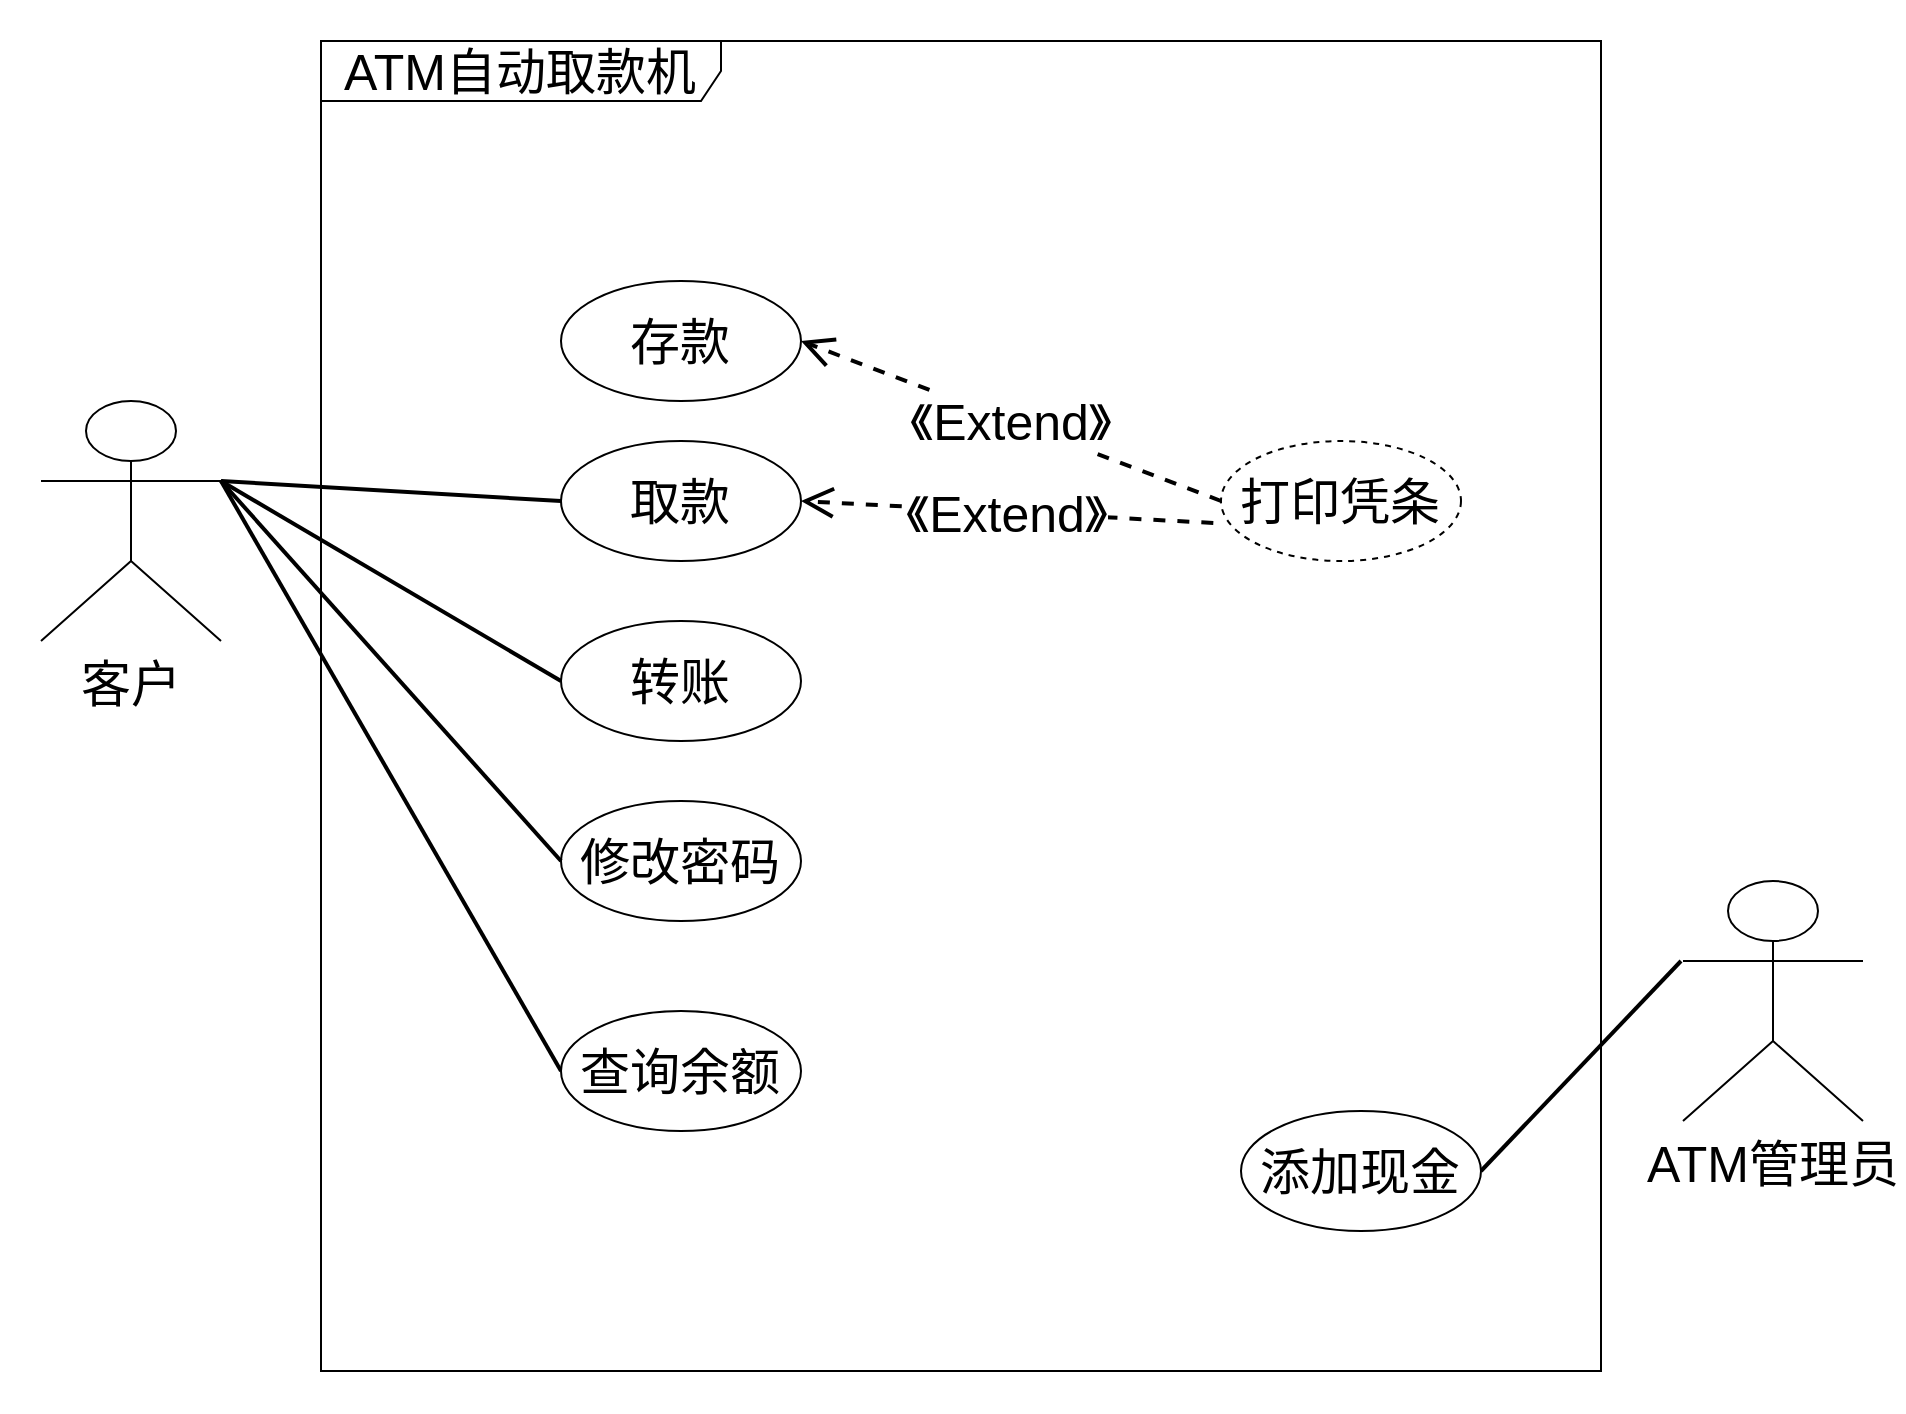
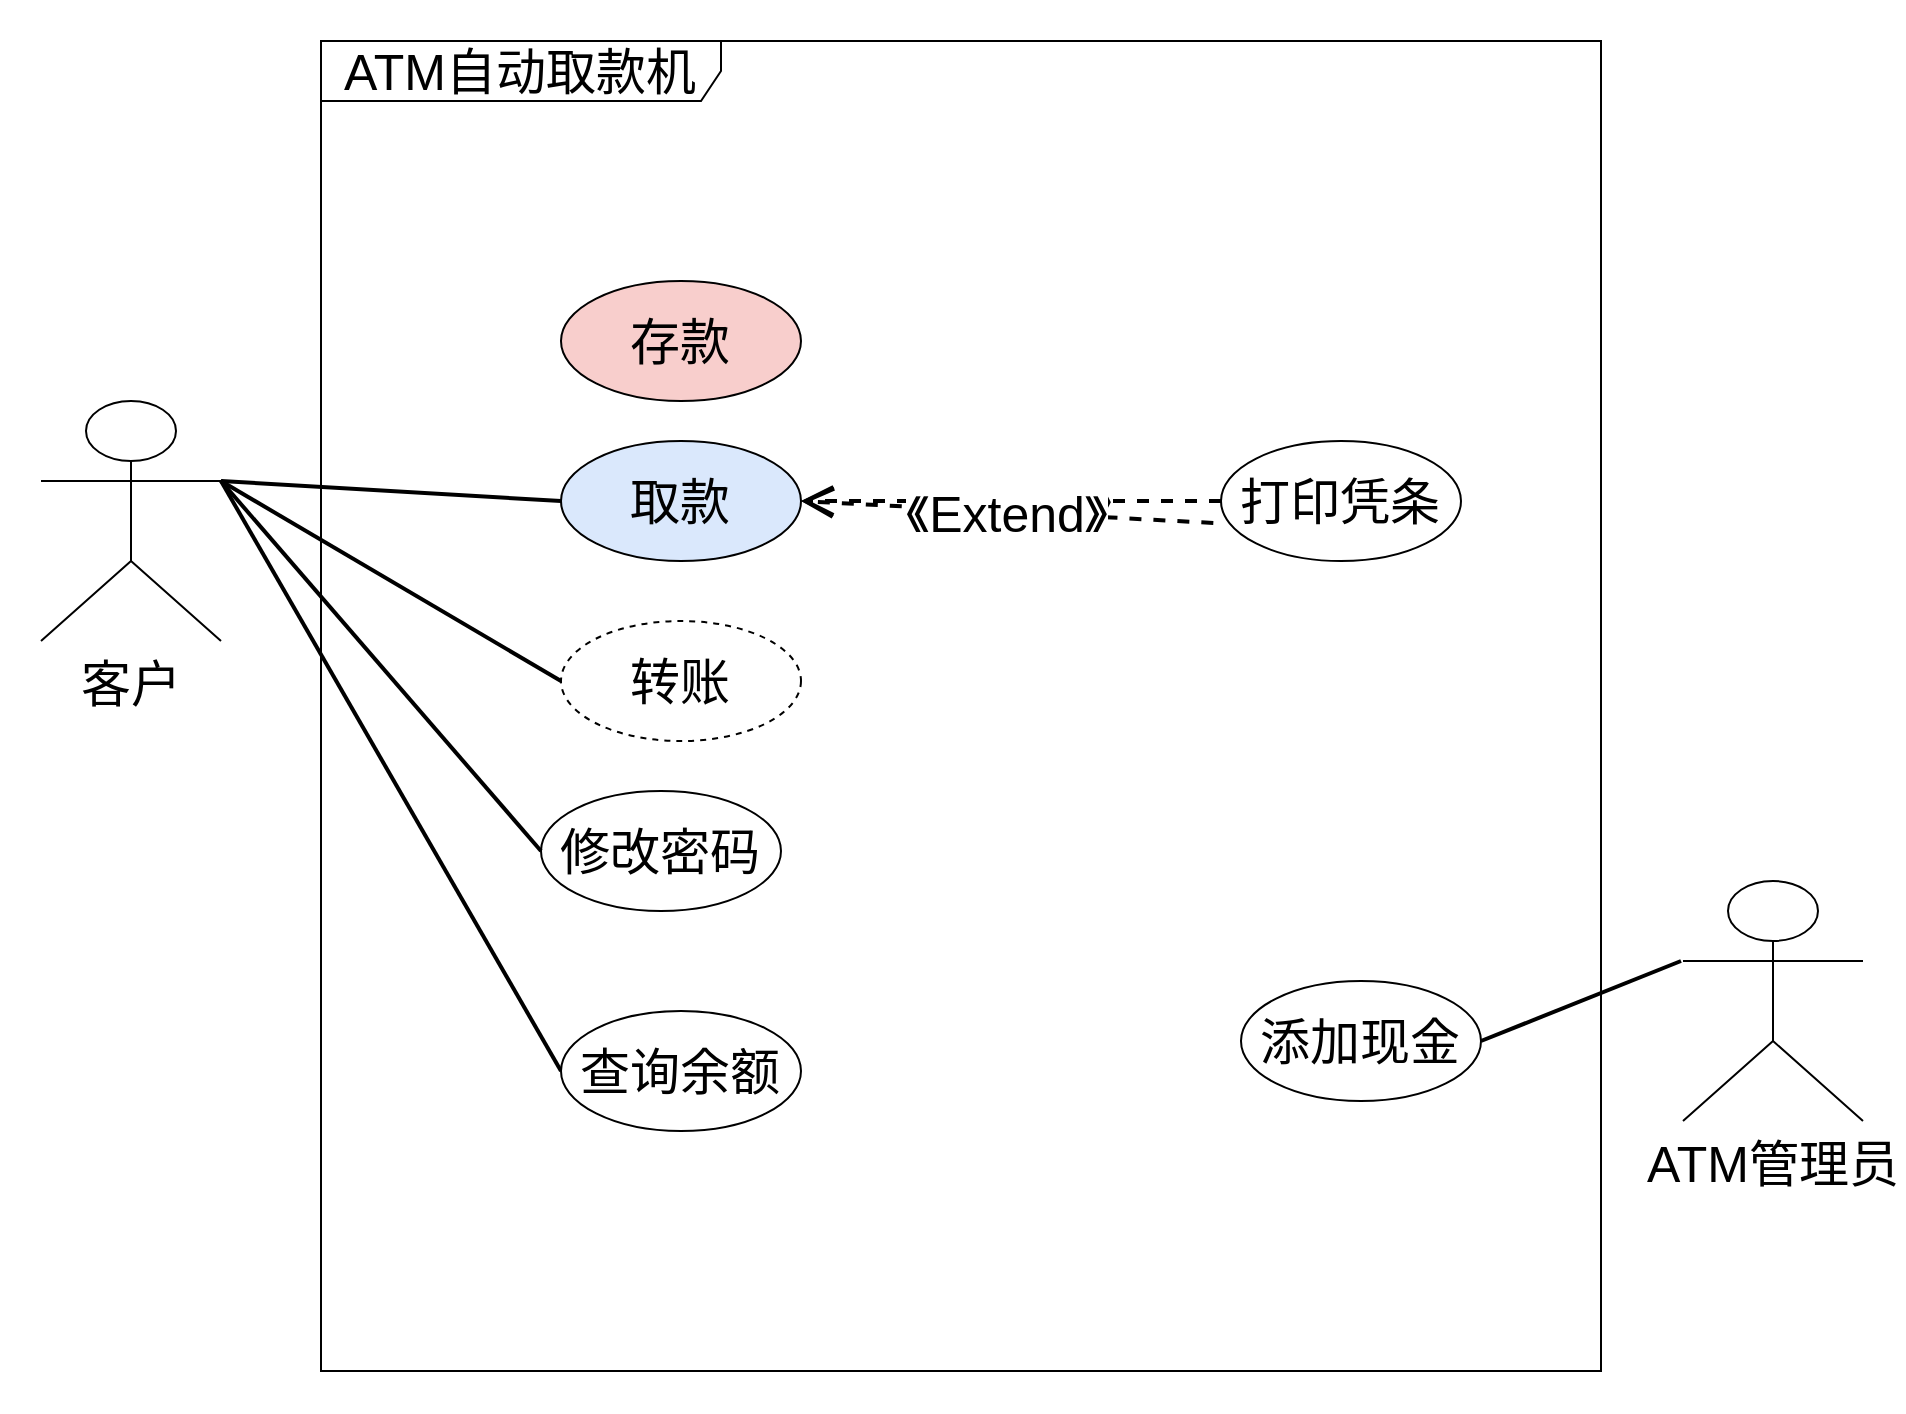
(681, 341) -> (681, 341)
(1013, 422) -> (1116, 501)
(681, 501) -> (681, 501)
(1341, 501) -> (1341, 501)
(681, 681) -> (681, 681)
(681, 861) -> (661, 851)
(1361, 1171) -> (1361, 1041)
